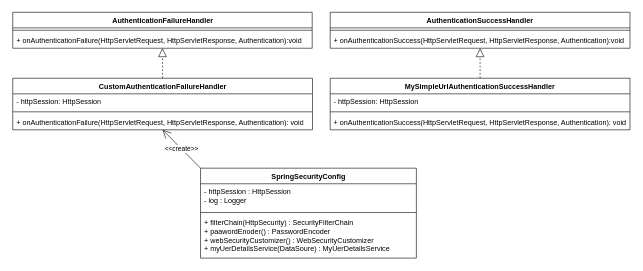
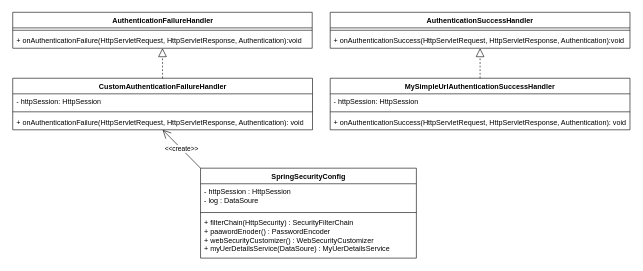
(253, 197) -> (253, 197)
